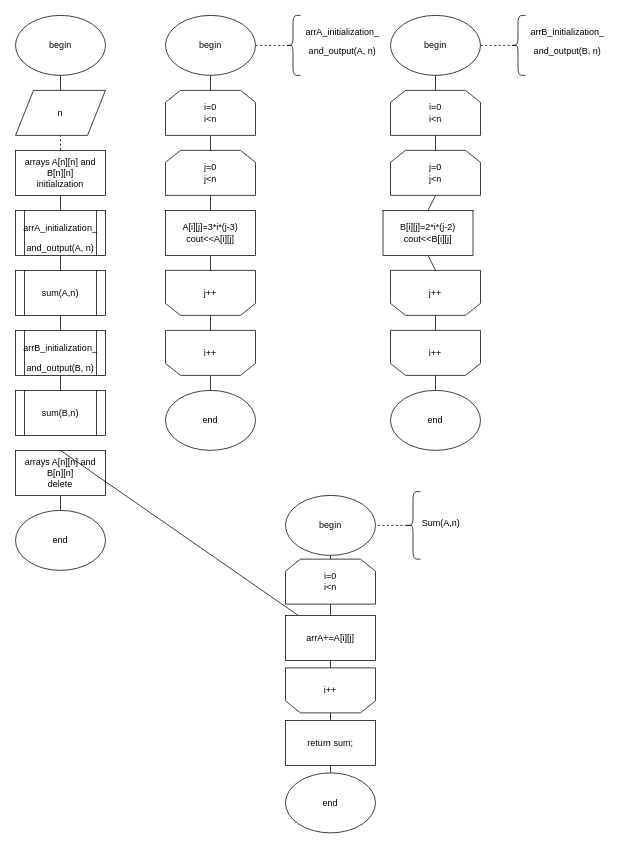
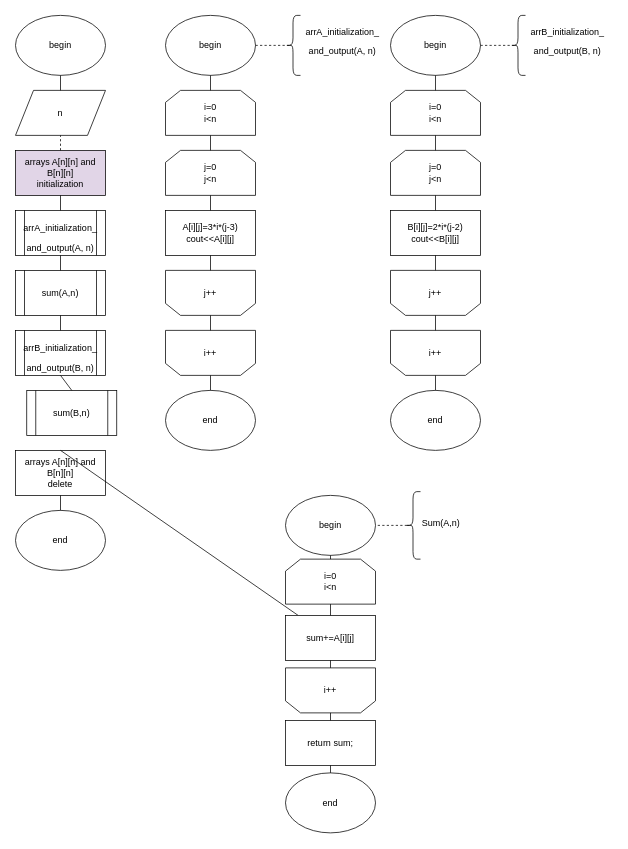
(60, 173) -> (60, 173)
(428, 233) -> (435, 233)
(60, 413) -> (72, 413)
(330, 638) -> (330, 638)
